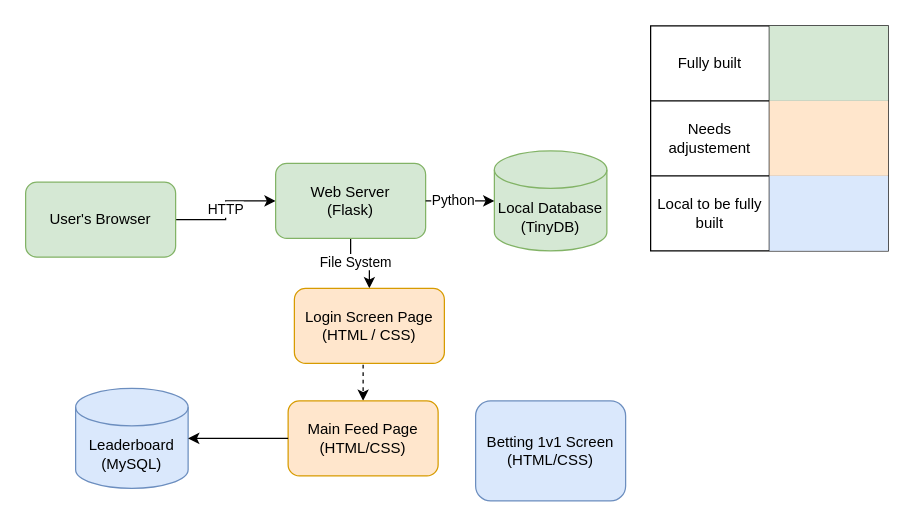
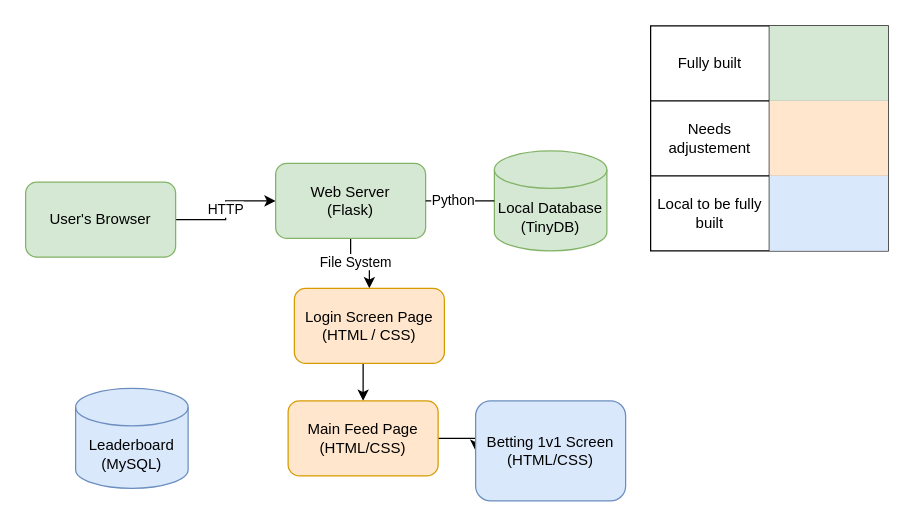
(484, 201) -> (487, 201)
(363, 376) -> (363, 376)
(242, 438) -> none
none -> (458, 438)
